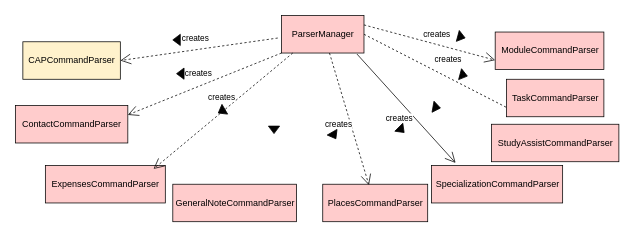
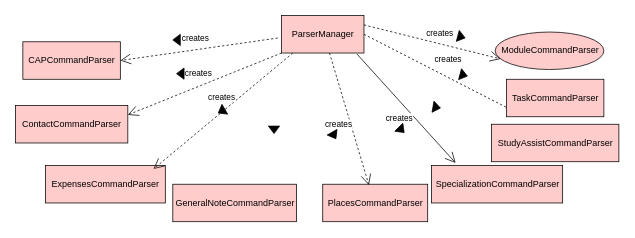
(550, 51) -> (550, 51)
(72, 60) -> (72, 60)
